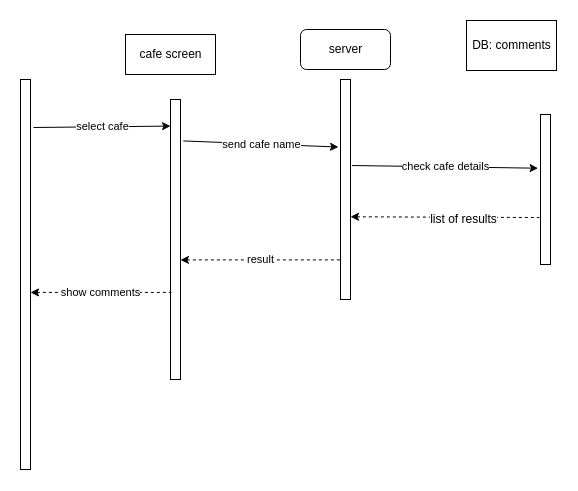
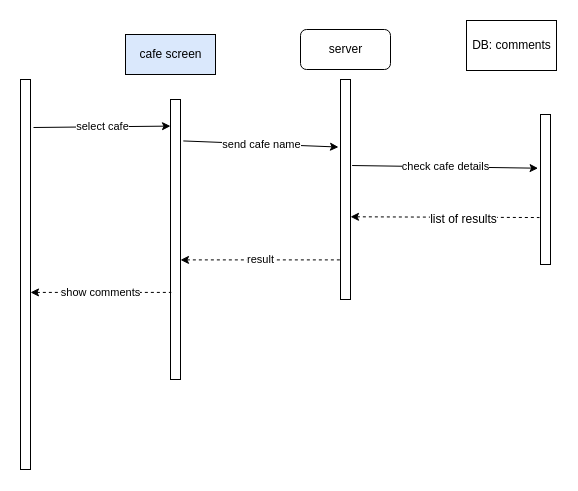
(171, 55) -> (171, 55)
